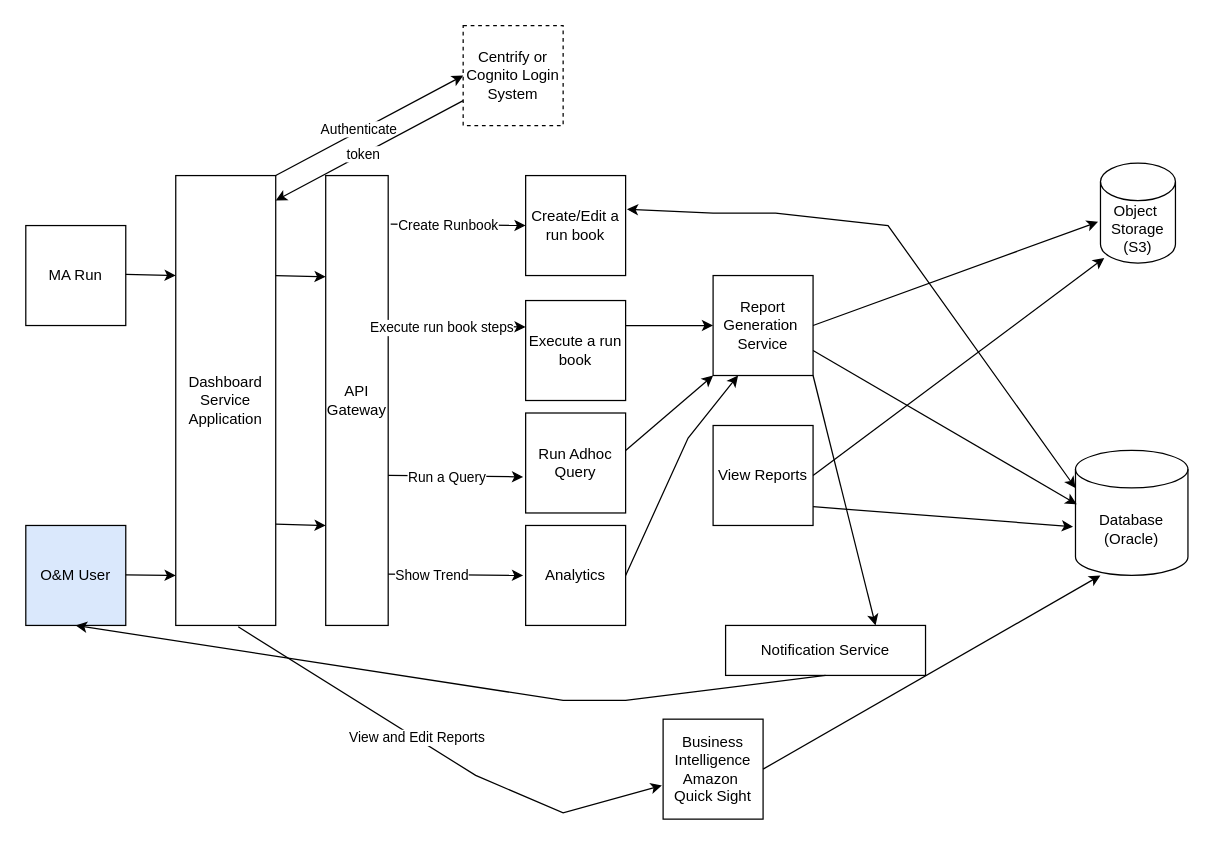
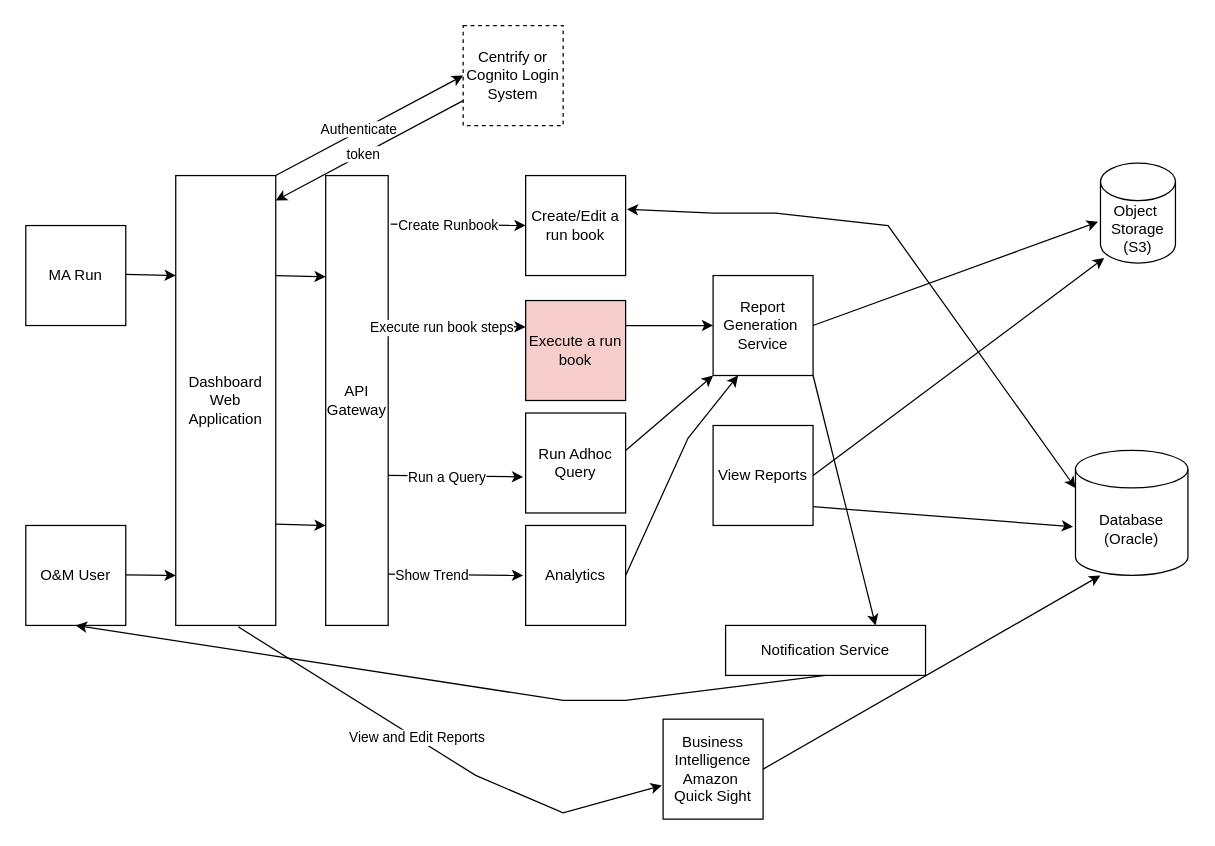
(576, 351) -> (576, 351)
(226, 401) -> (226, 401)
(941, 425) -> none
(76, 576) -> (76, 576)
